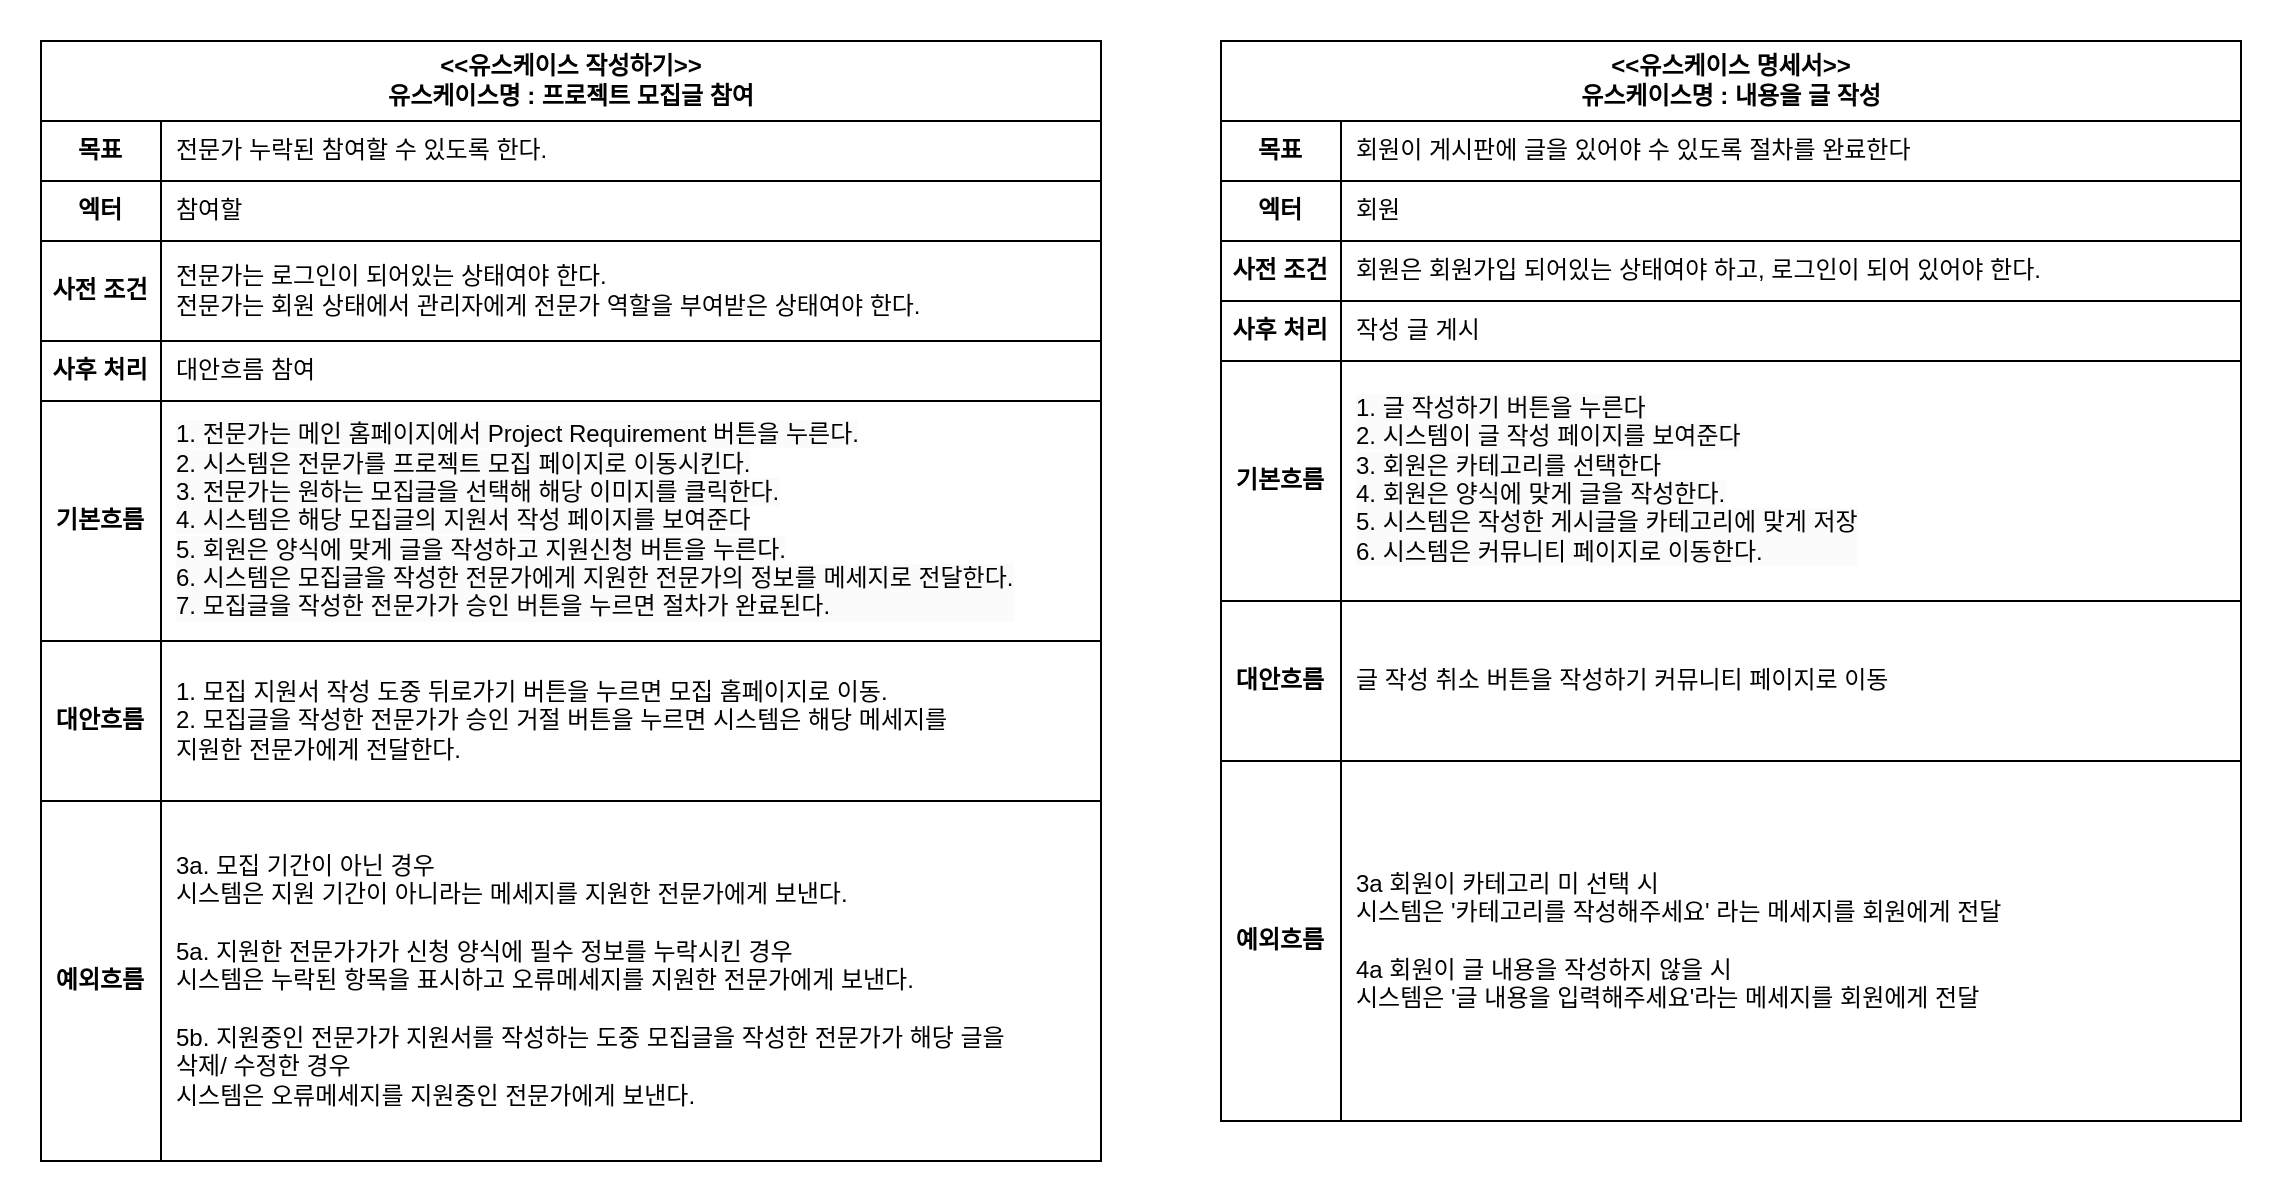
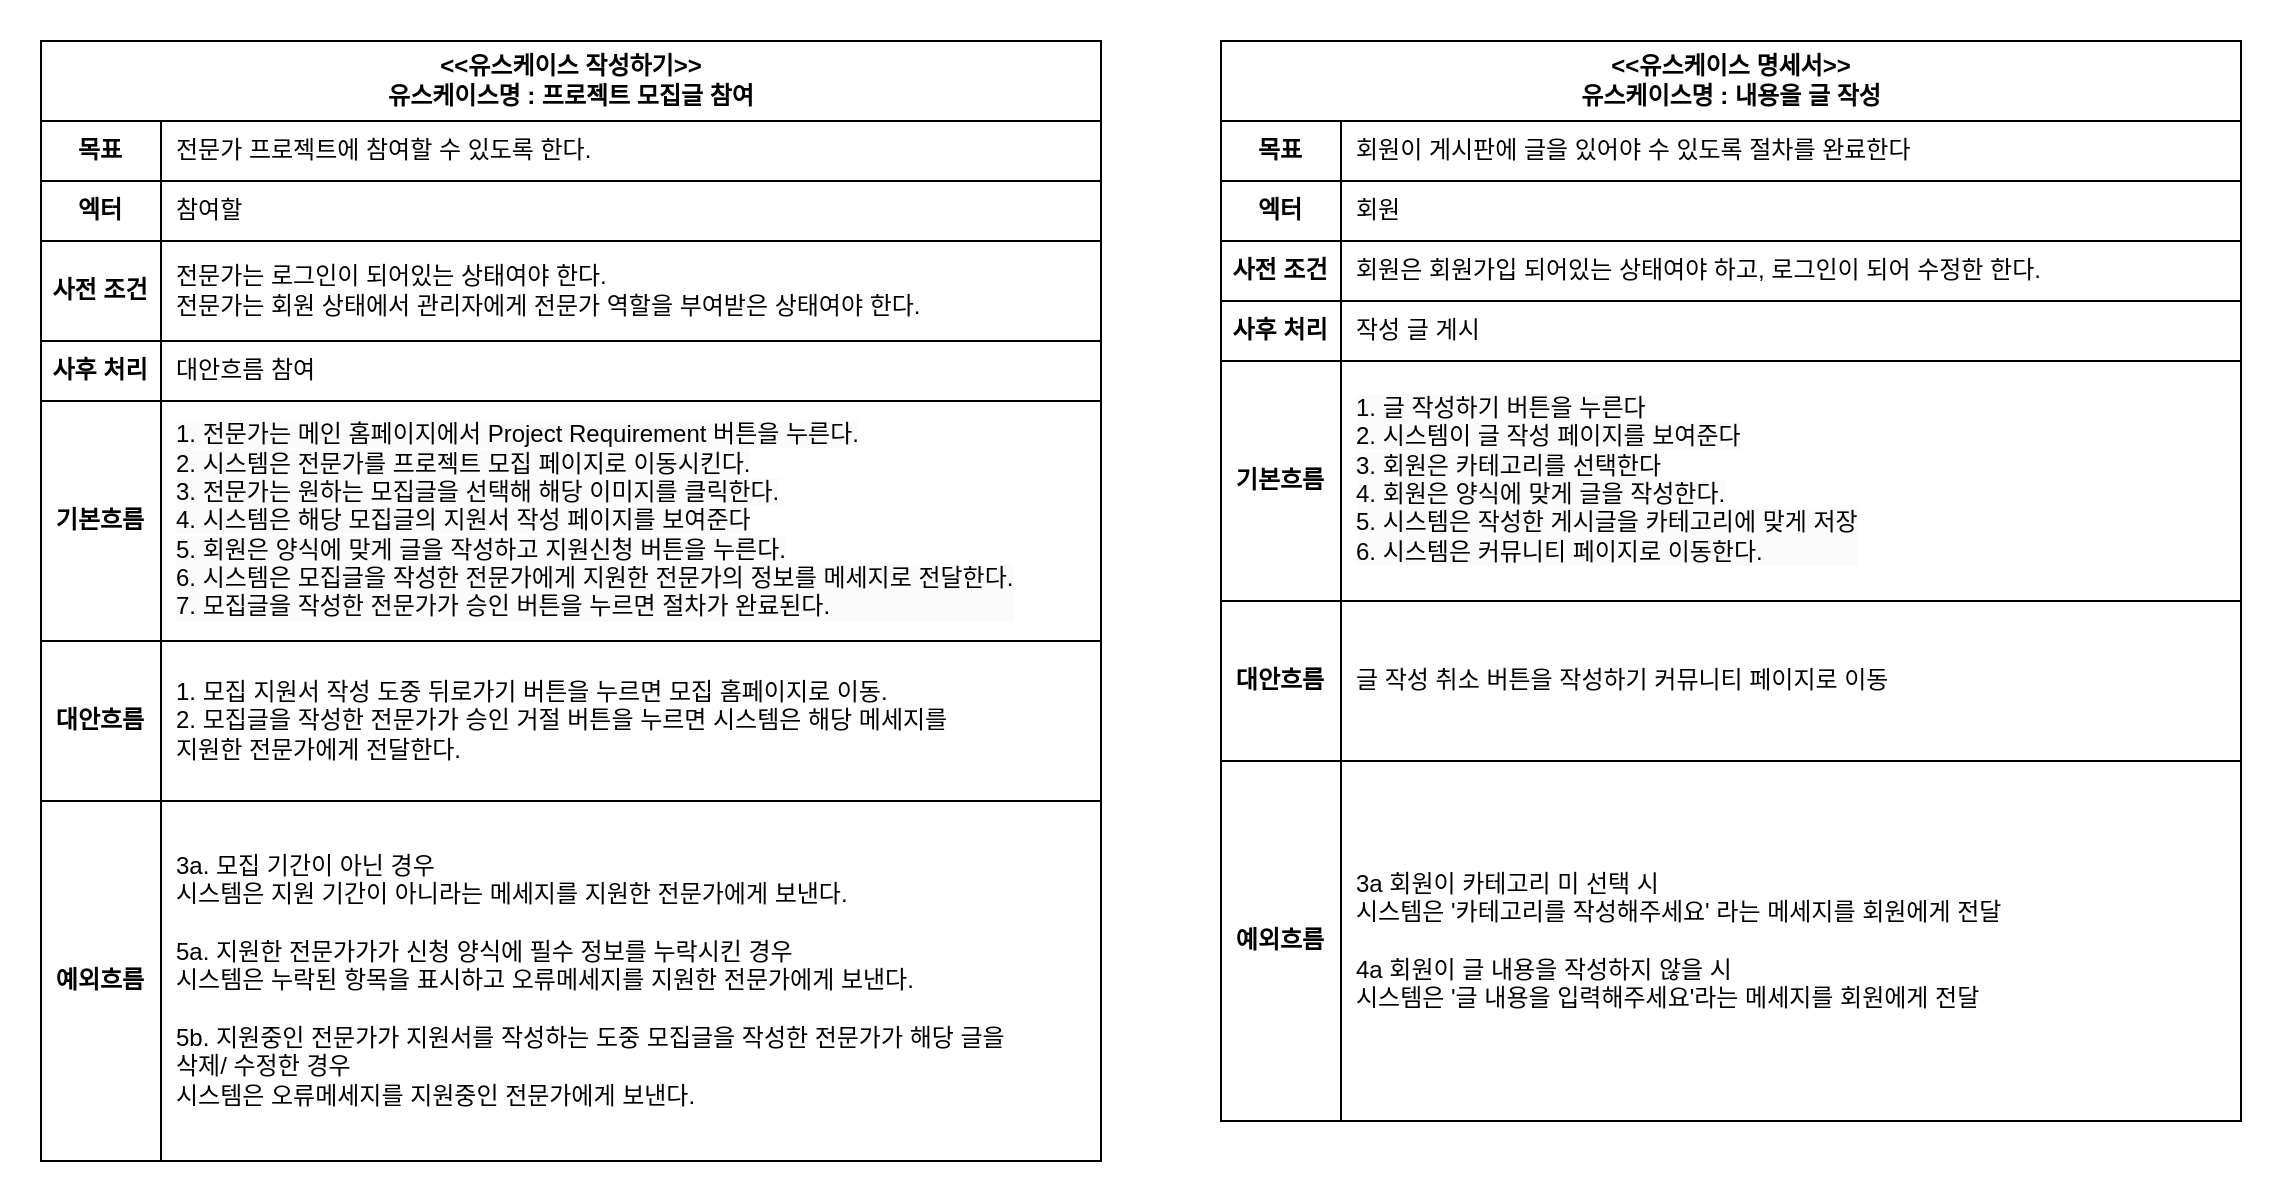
(379, 151) -> (403, 151)
(1729, 271) -> (1729, 271)
